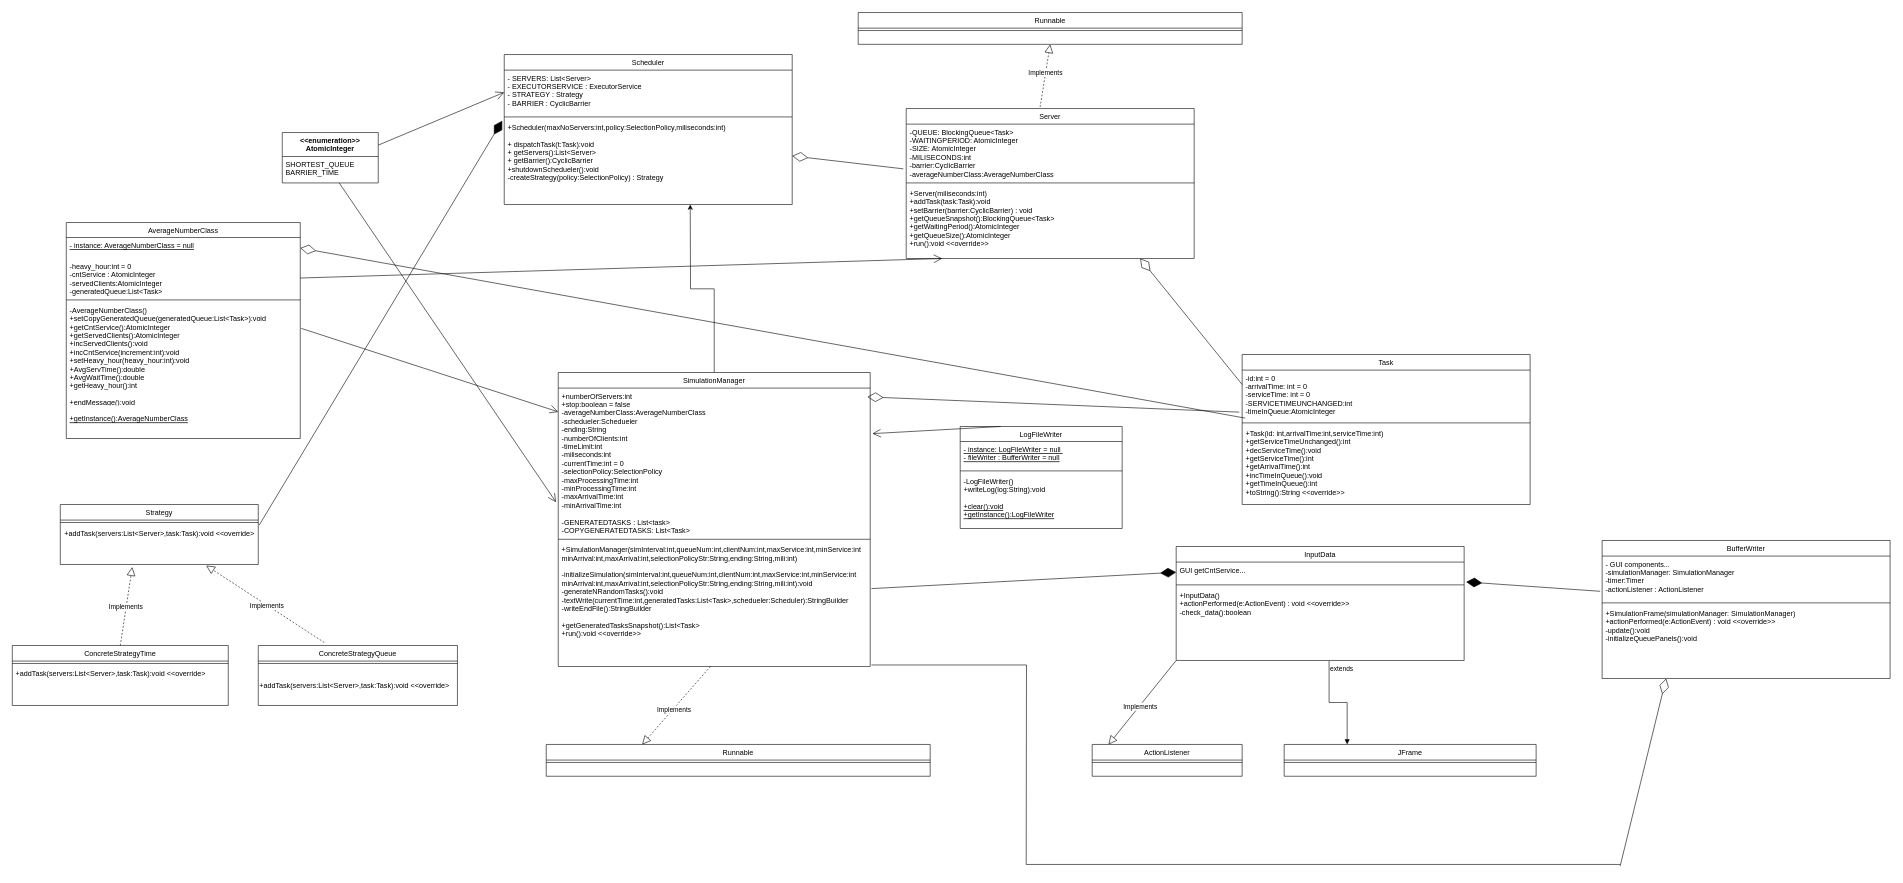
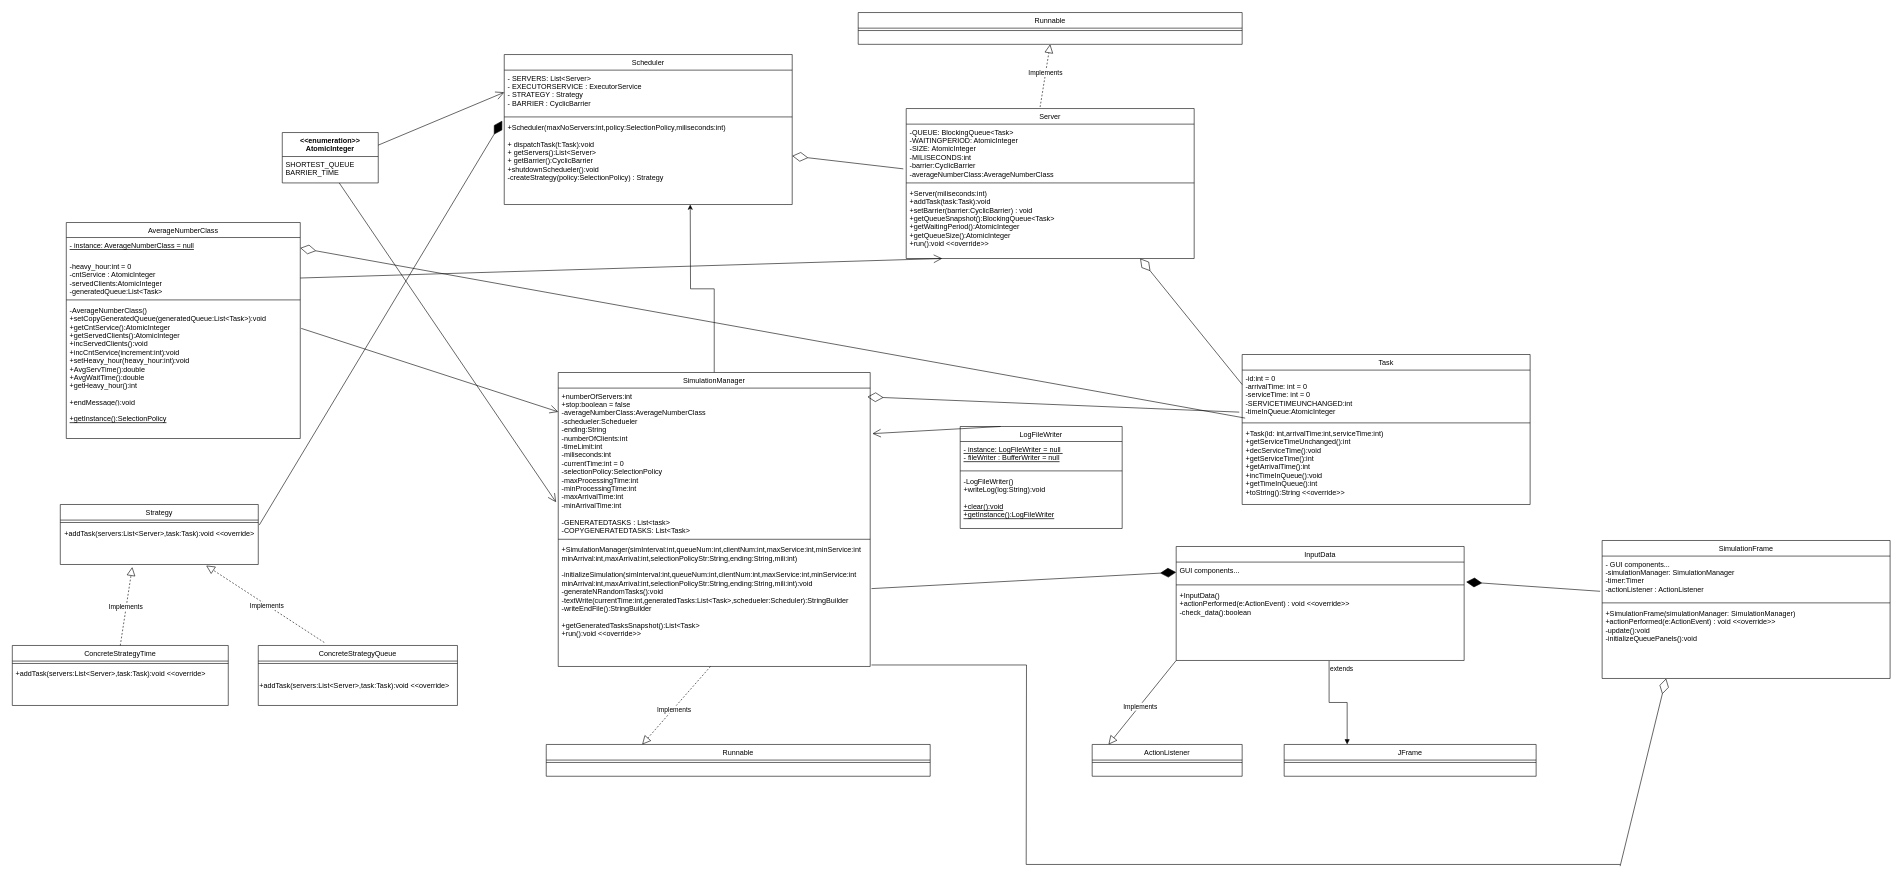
(134, 419) -> (125, 419)
(1746, 548) -> (1746, 548)
(1215, 570) -> (1210, 570)
